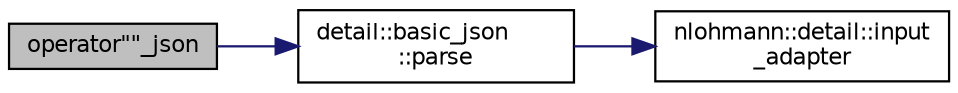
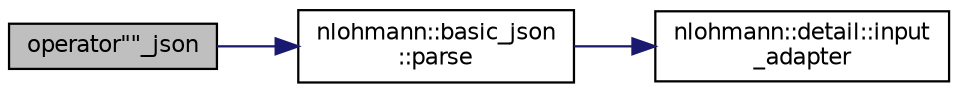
(436, 46) -> (436, 46)
